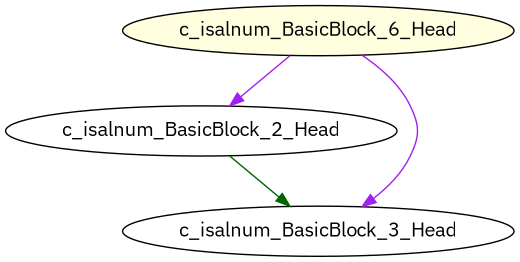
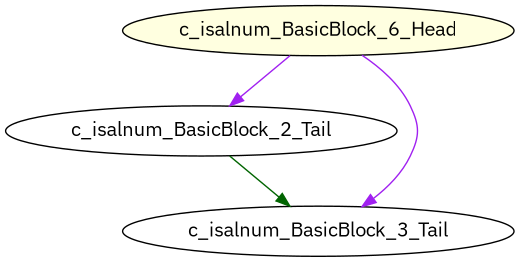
(201, 131) -> (201, 131)
(318, 231) -> (318, 231)
